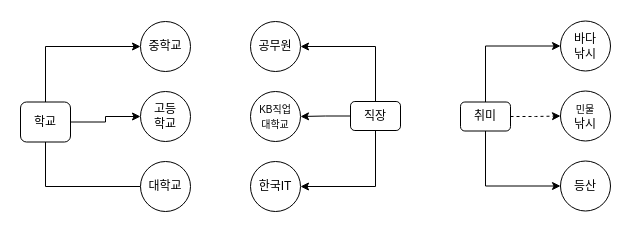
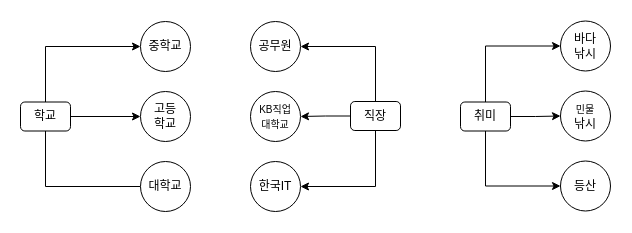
(532, 117) -> (532, 117)
(46, 122) -> (46, 117)
